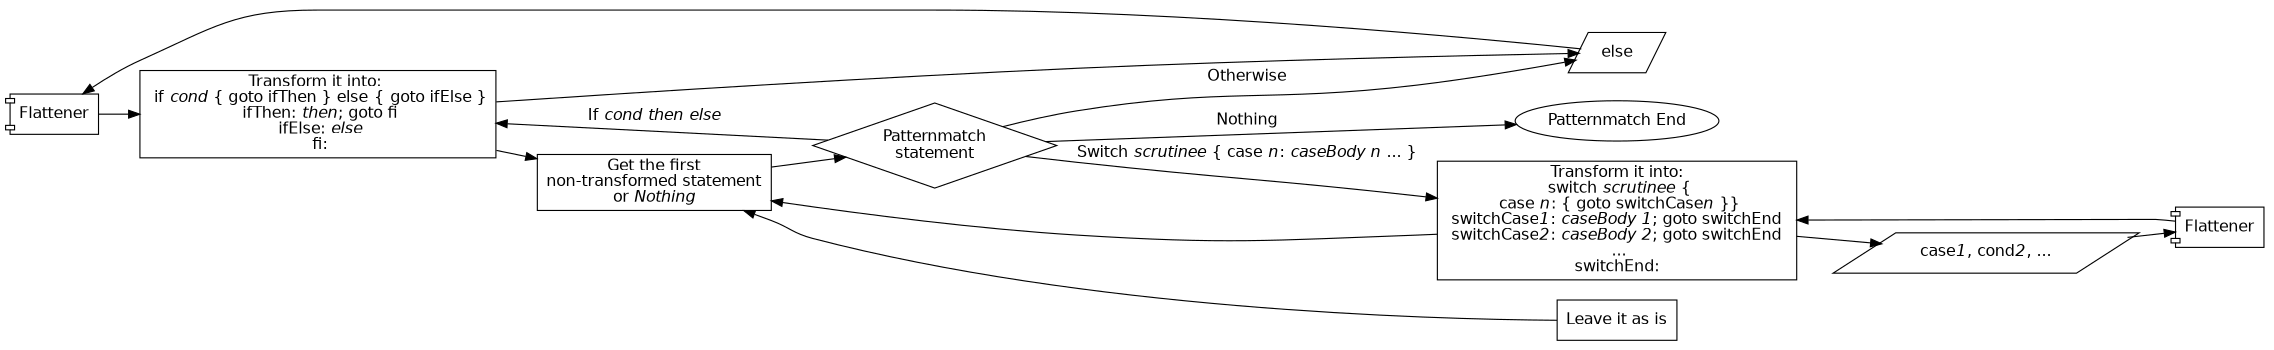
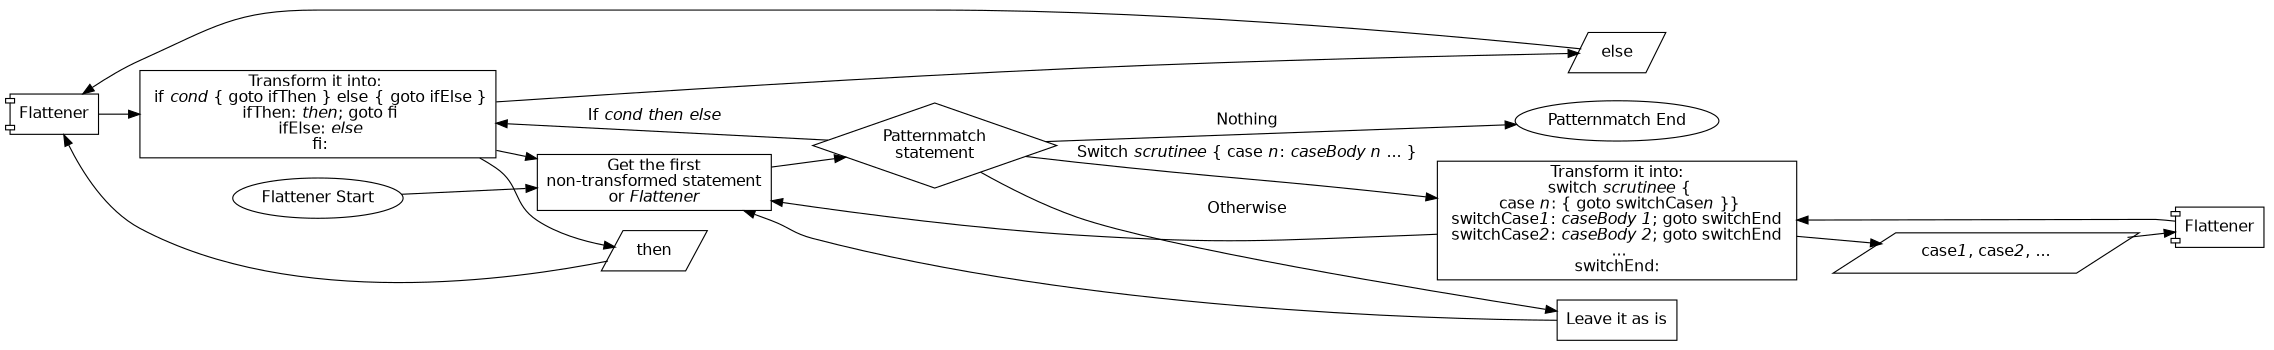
(1284, 95) -> (1258, 260)
(665, 197) -> (665, 197)
none -> (318, 198)
none -> (654, 251)
(1991, 251) -> (1991, 251)
